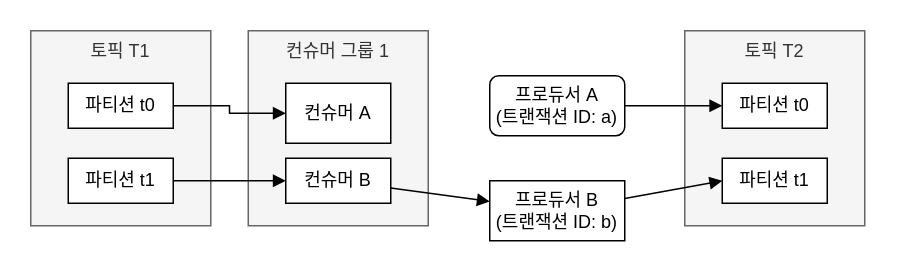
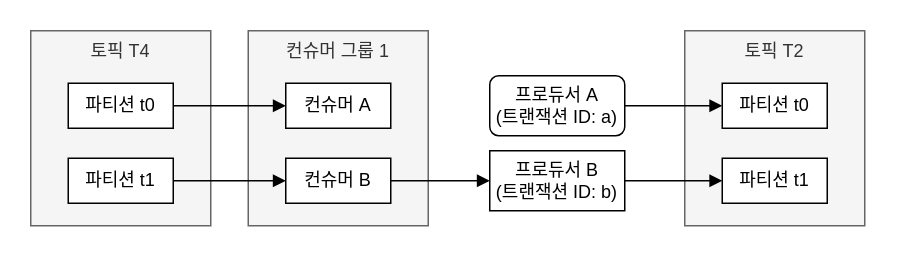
(121, 52) -> (121, 52)
(338, 113) -> (338, 106)
(557, 211) -> (557, 181)
